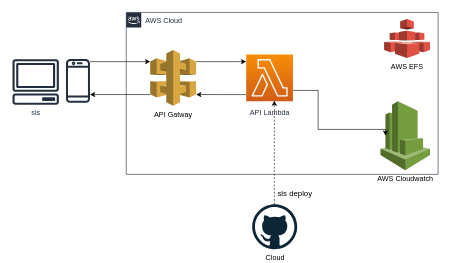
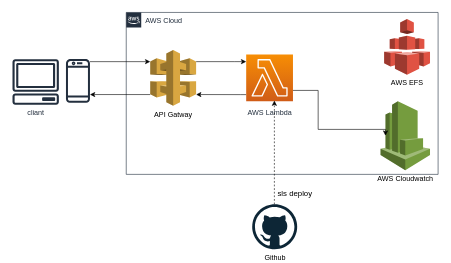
(407, 38) -> (407, 47)
(36, 113) -> (36, 113)
(270, 113) -> (270, 113)
(275, 258) -> (275, 258)
